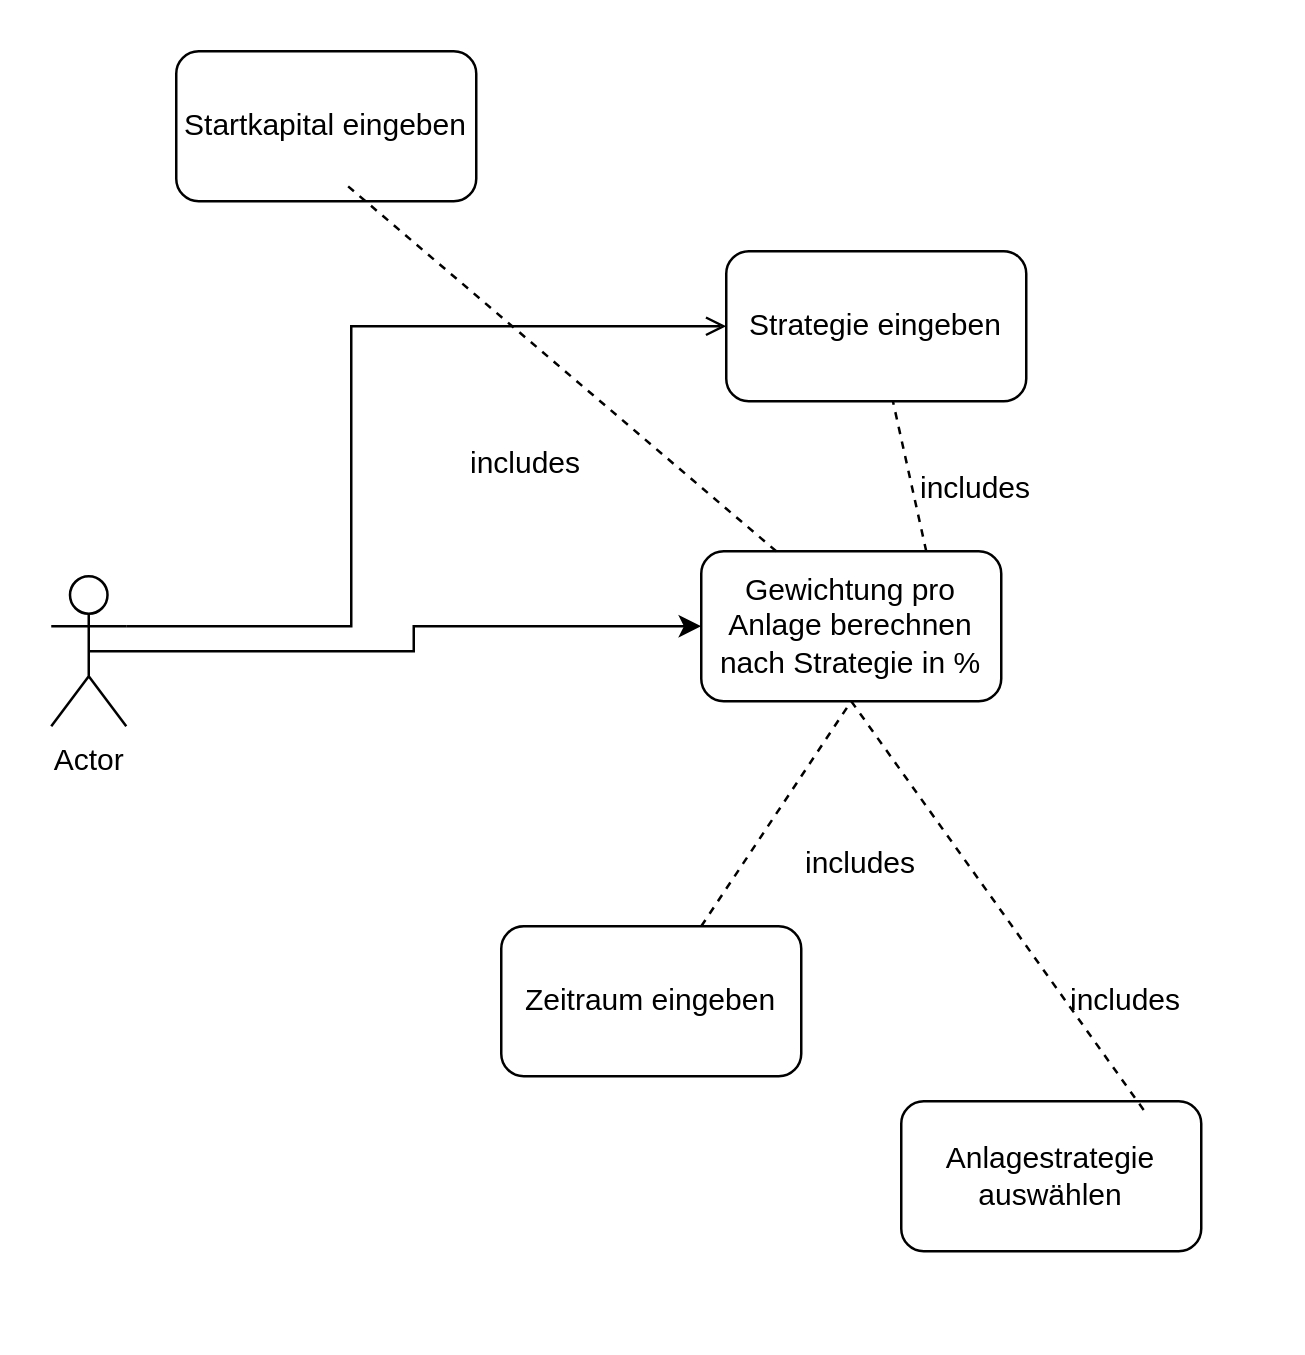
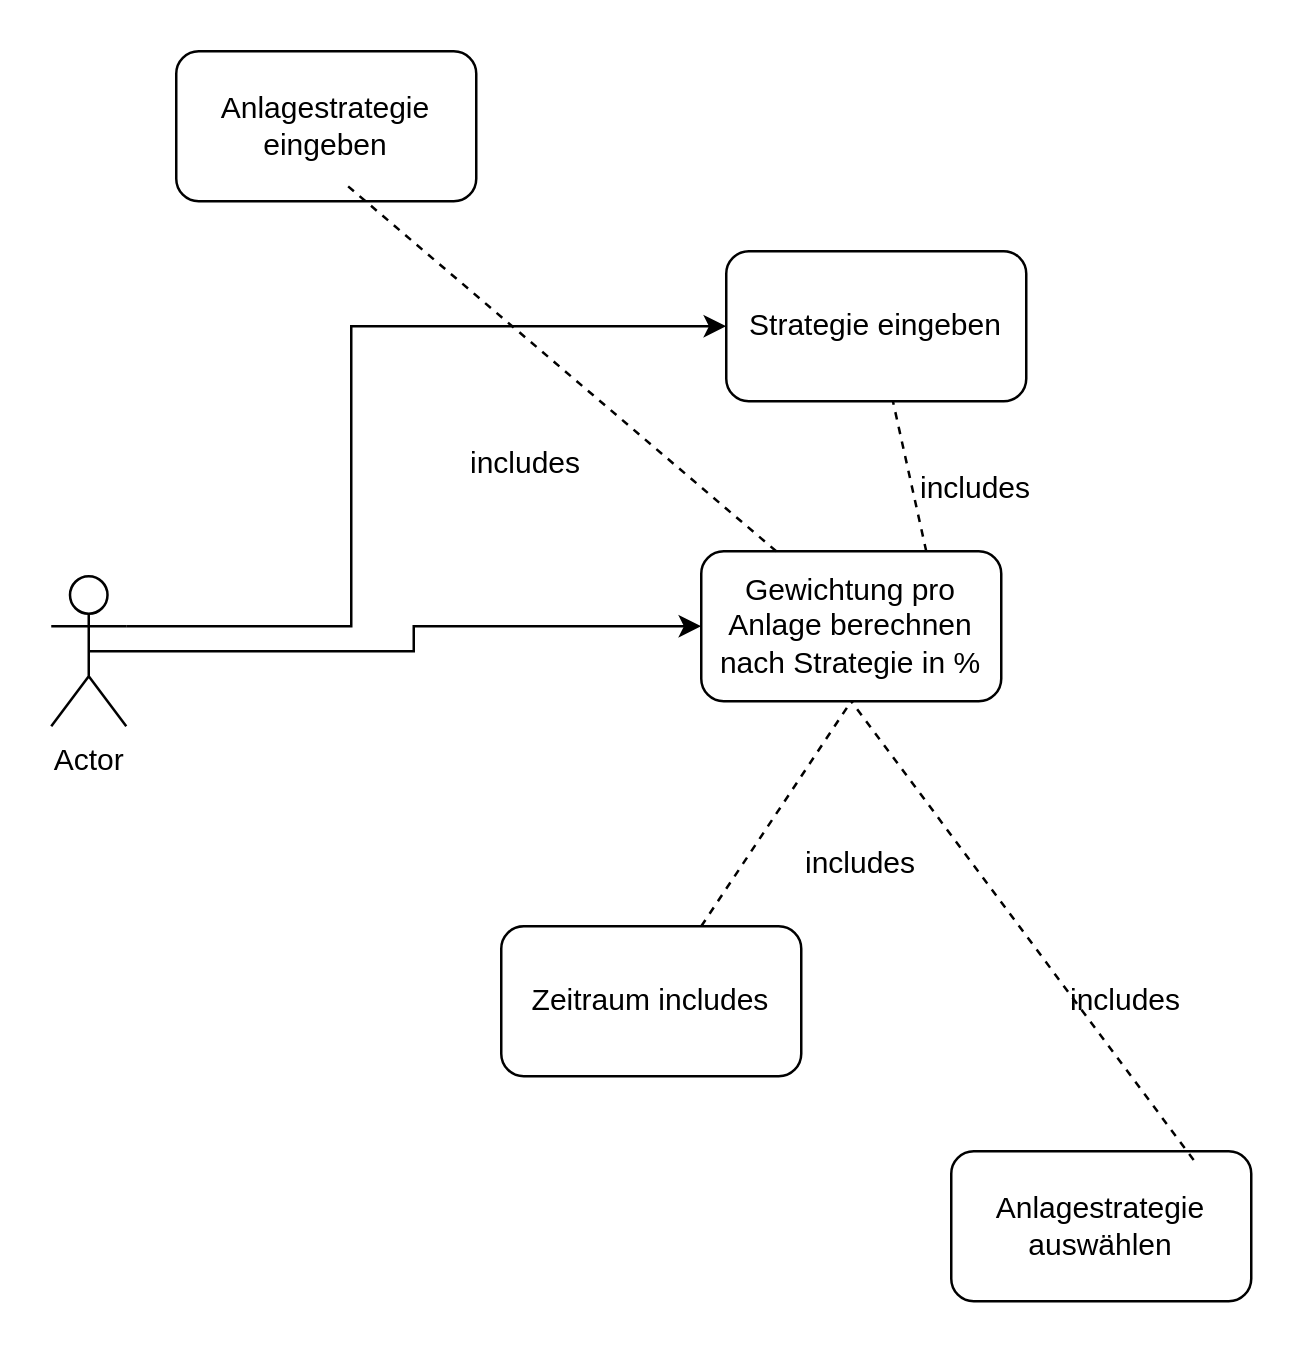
(326, 126) -> (326, 126)
(712, 326) -> (708, 326)
(651, 1001) -> (651, 1001)
(1051, 1176) -> (1101, 1226)
